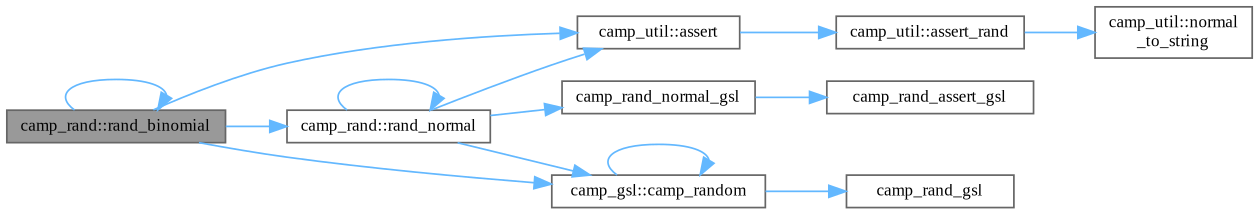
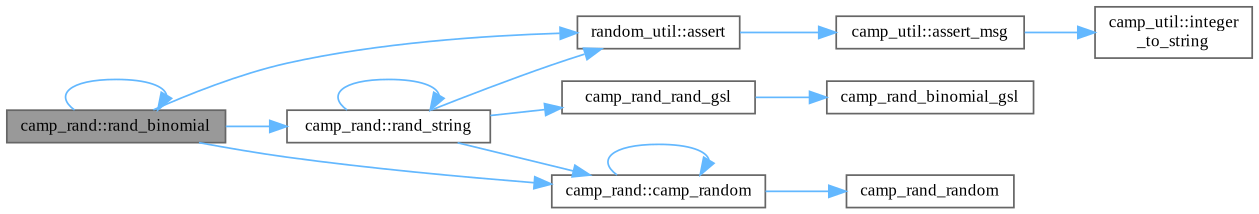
(659, 32) -> (659, 32)
(930, 32) -> (930, 32)
(1174, 32) -> (1174, 32)
(659, 97) -> (659, 97)
(930, 97) -> (930, 97)
(389, 126) -> (389, 126)
(659, 191) -> (659, 191)
(930, 191) -> (930, 191)
